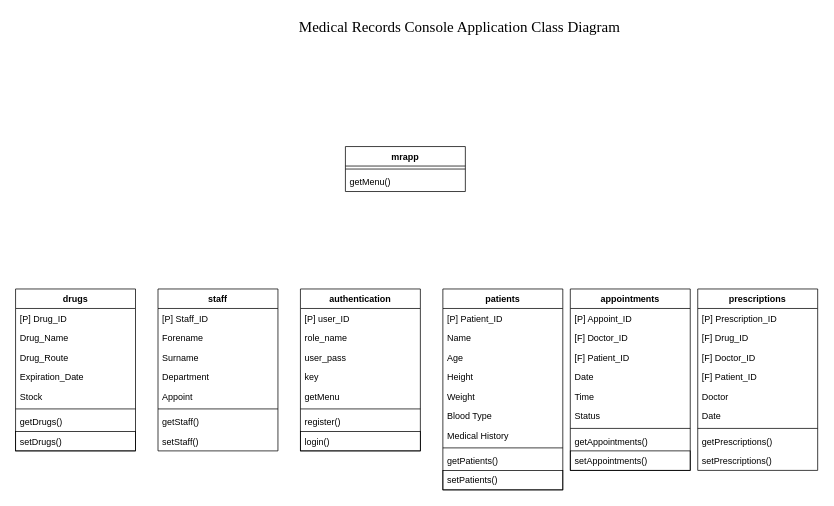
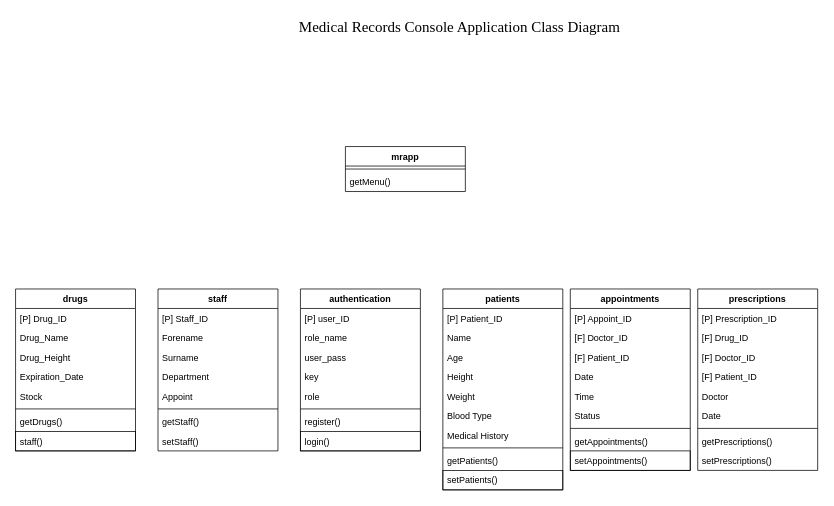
(45, 358) -> (46, 358)
(322, 397) -> (313, 397)
(45, 442) -> (37, 442)
